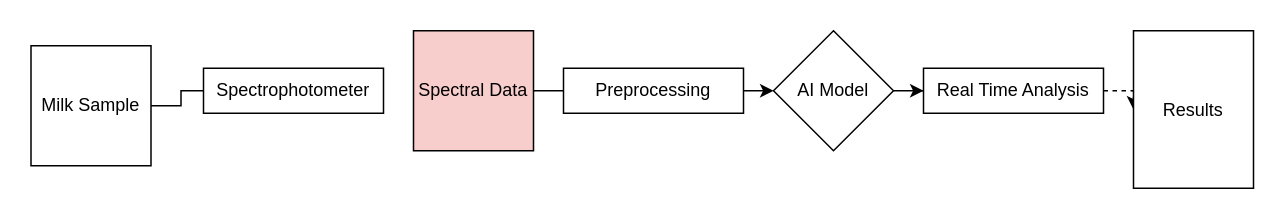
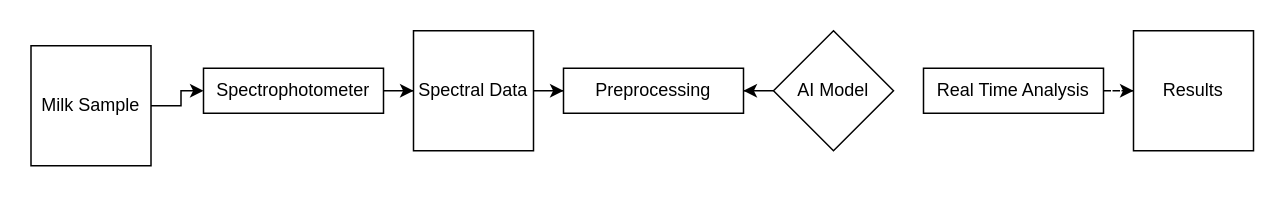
(196, 91) -> (192, 91)
none -> (403, 91)
(473, 91) -> (473, 91)
(556, 91) -> (562, 91)
(913, 91) -> (772, 91)
(1193, 110) -> (1193, 91)
